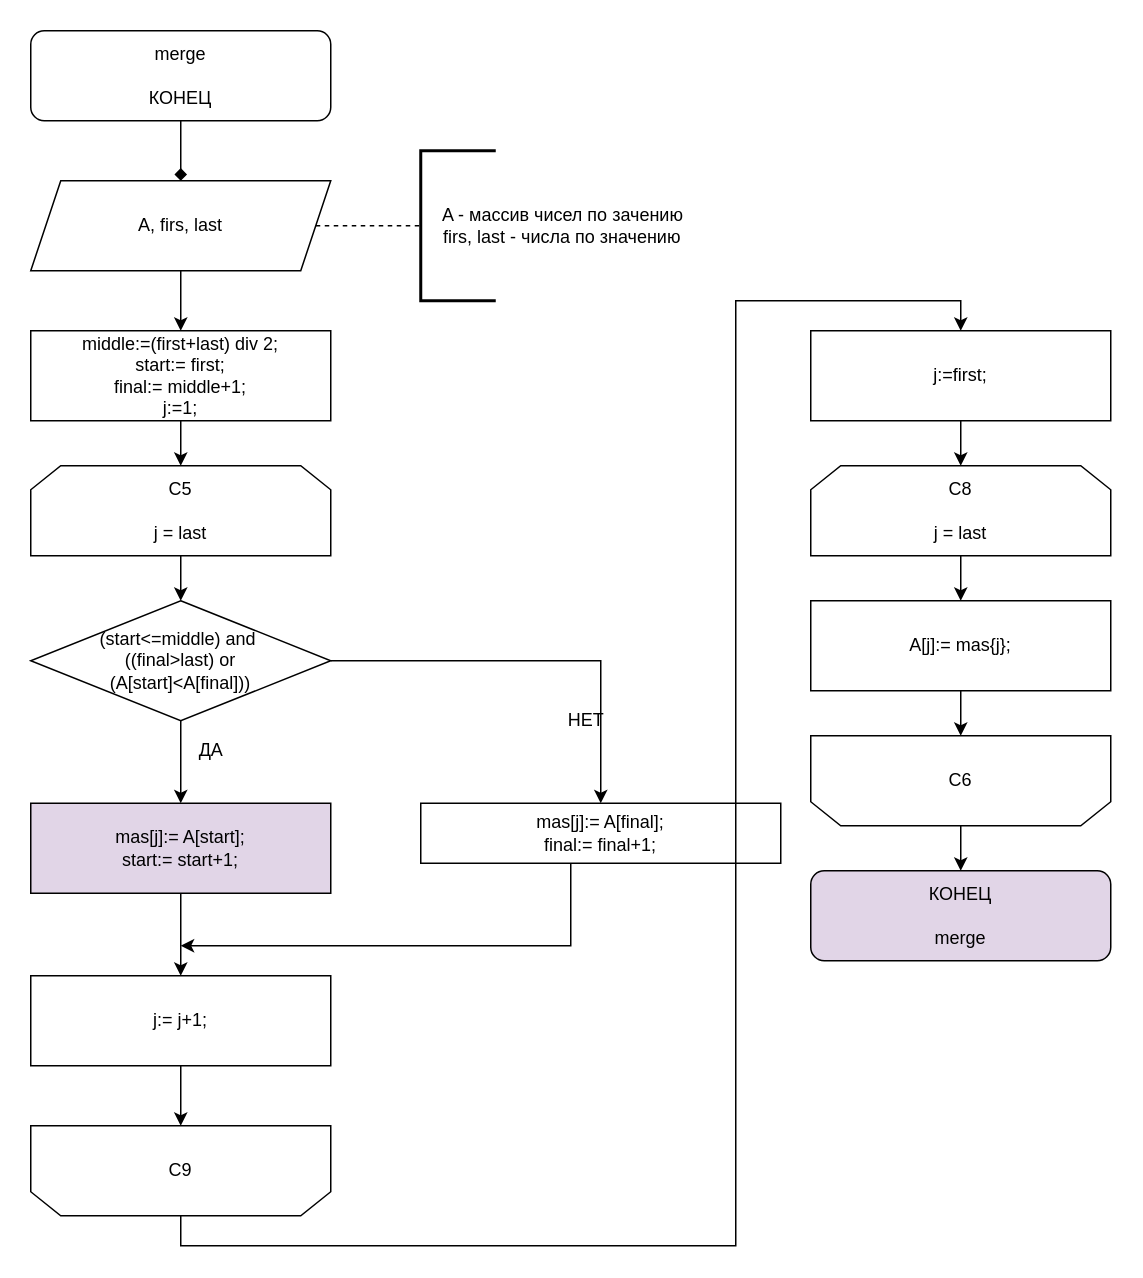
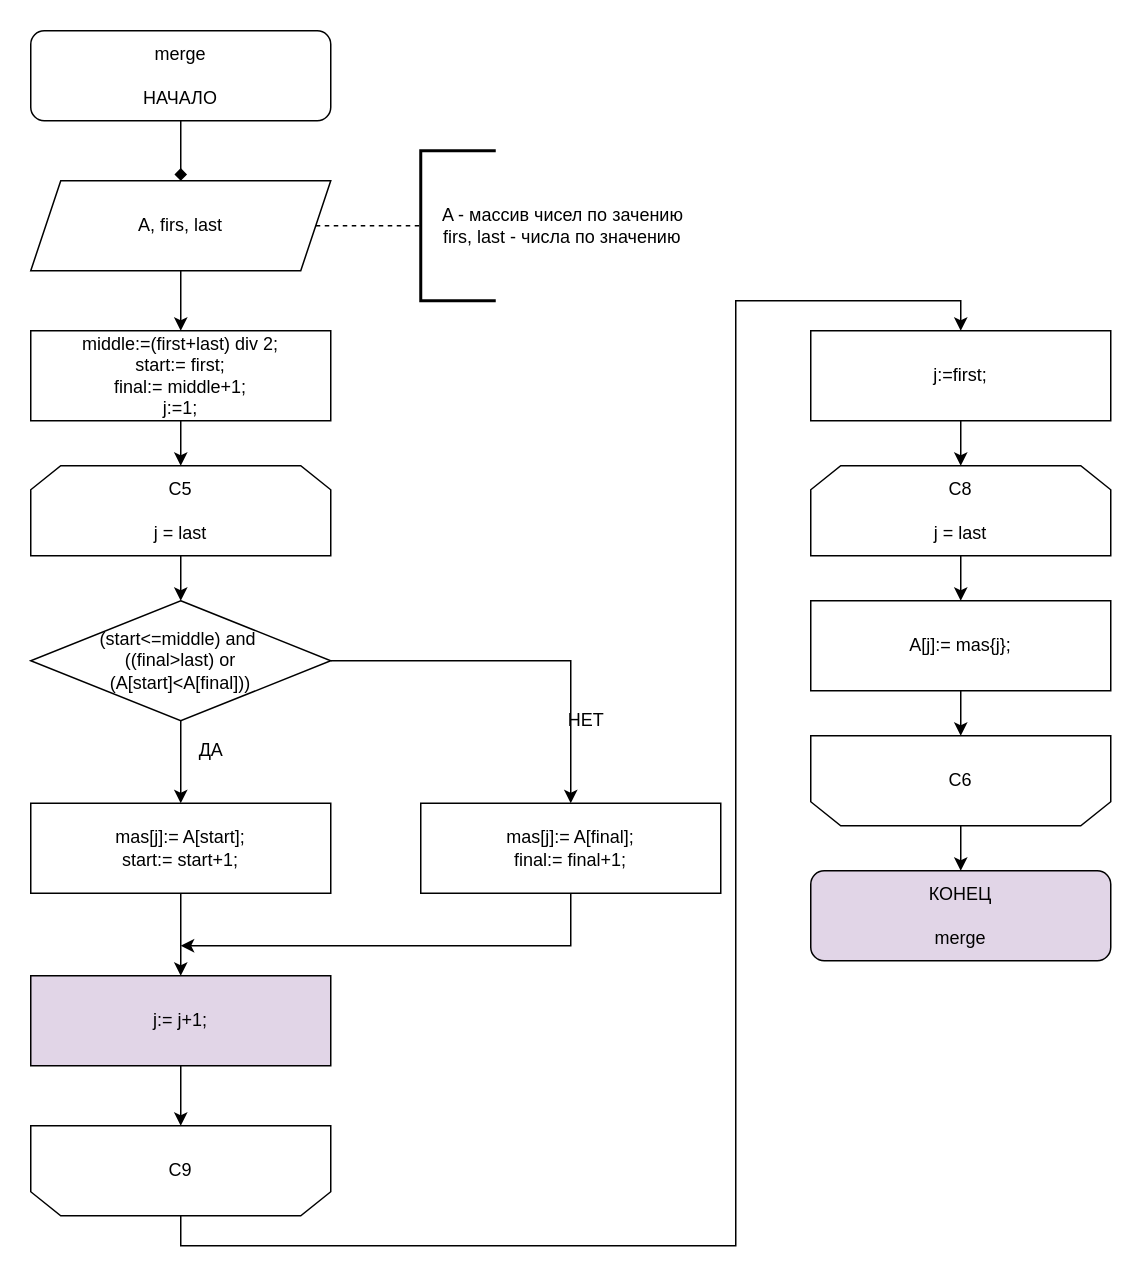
(181, 76) -> (181, 76)
(601, 833) -> (571, 848)
(181, 848) -> (181, 848)
(181, 1021) -> (181, 1021)
